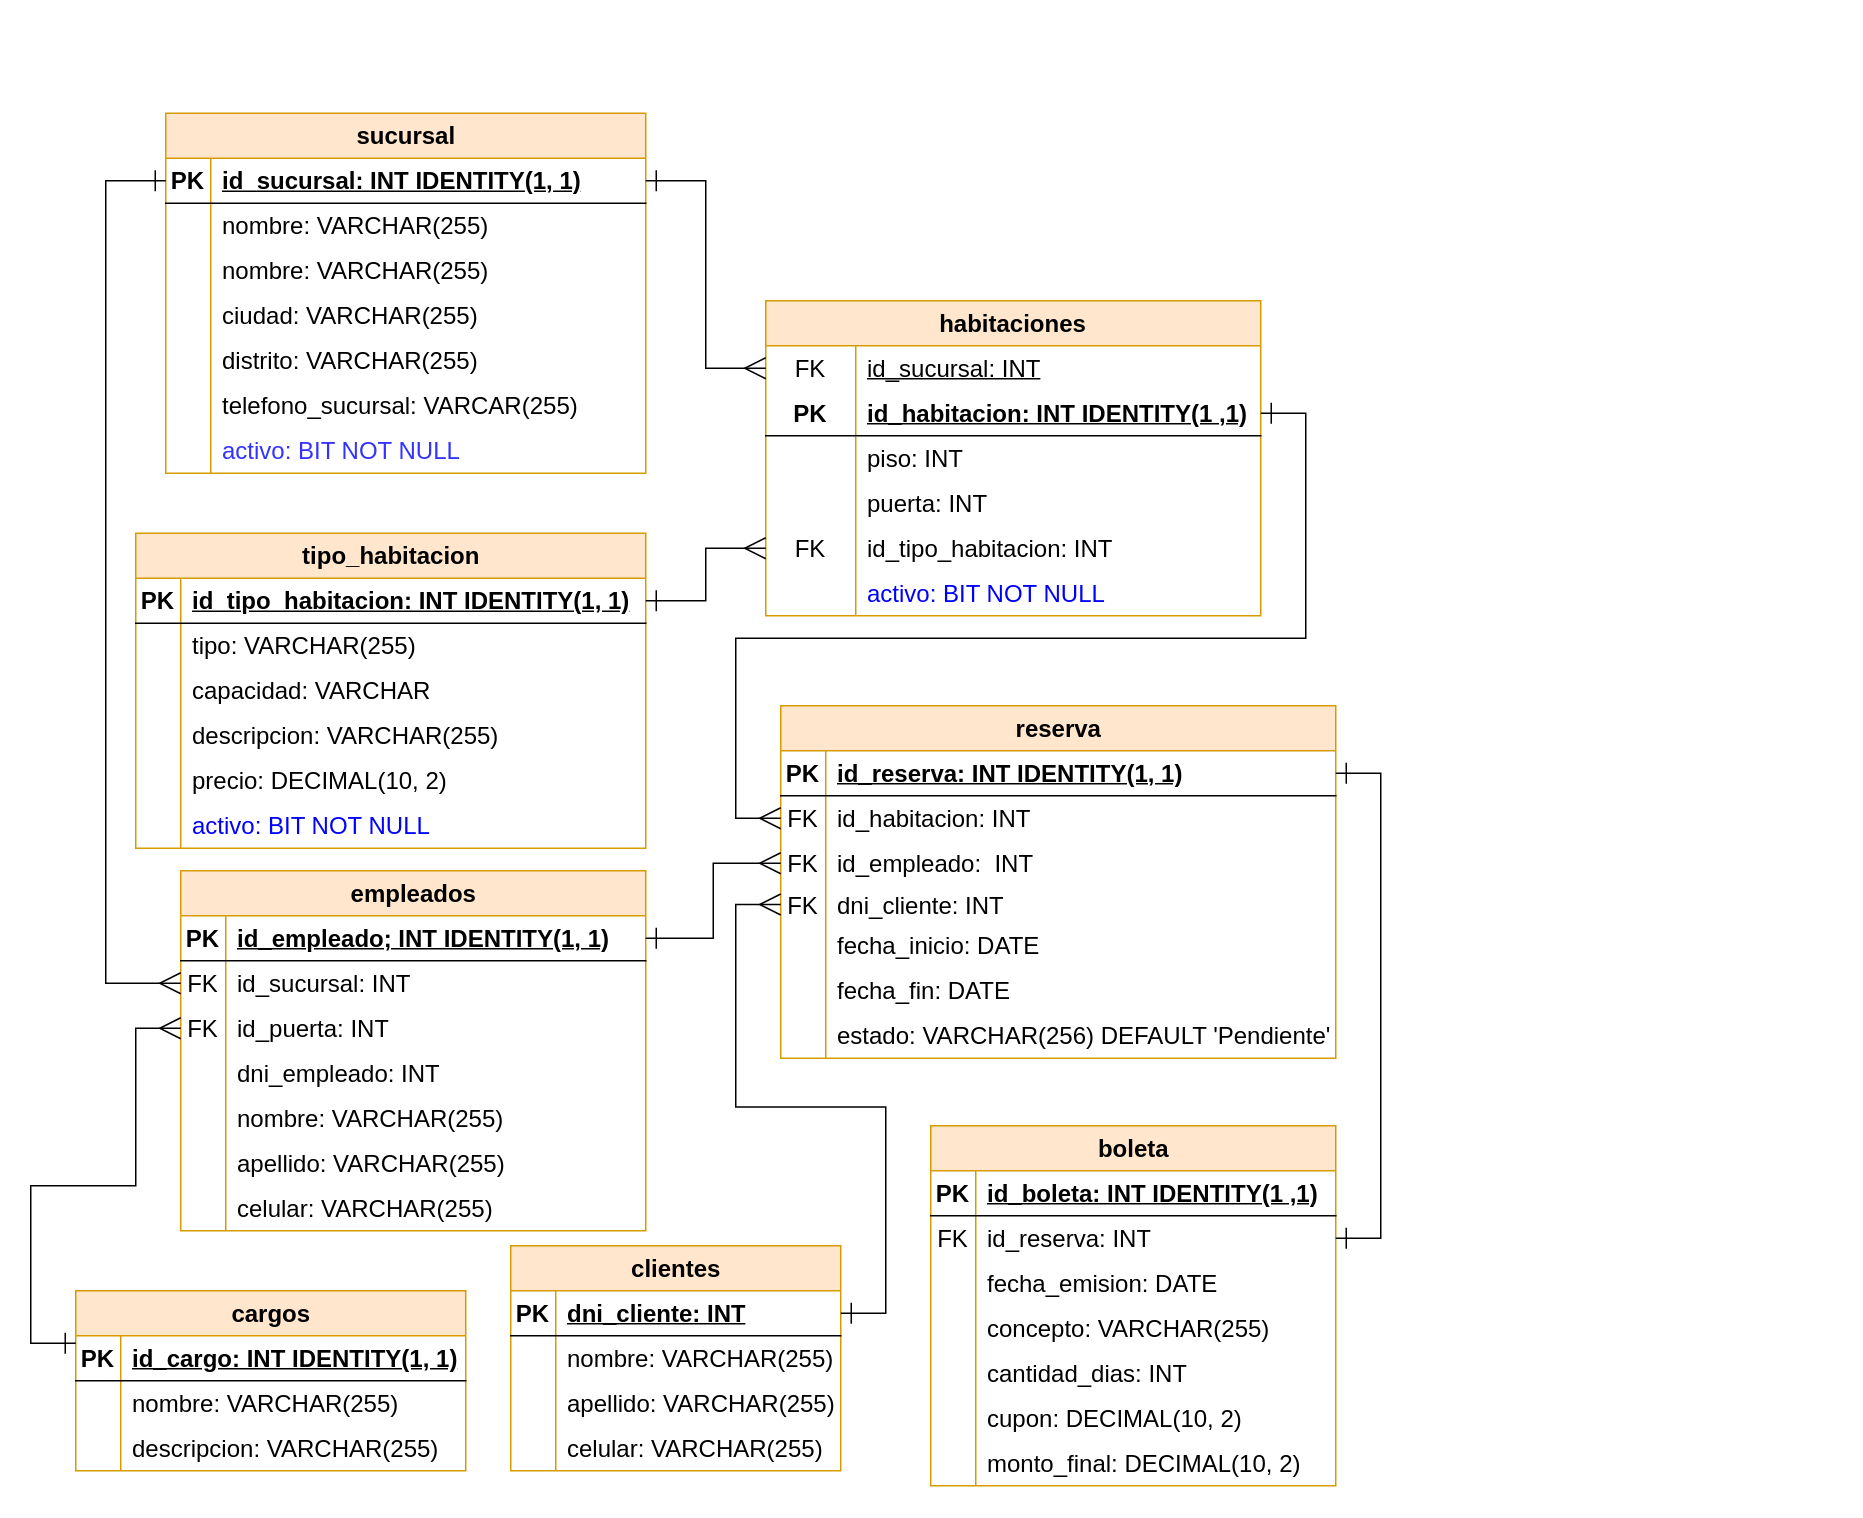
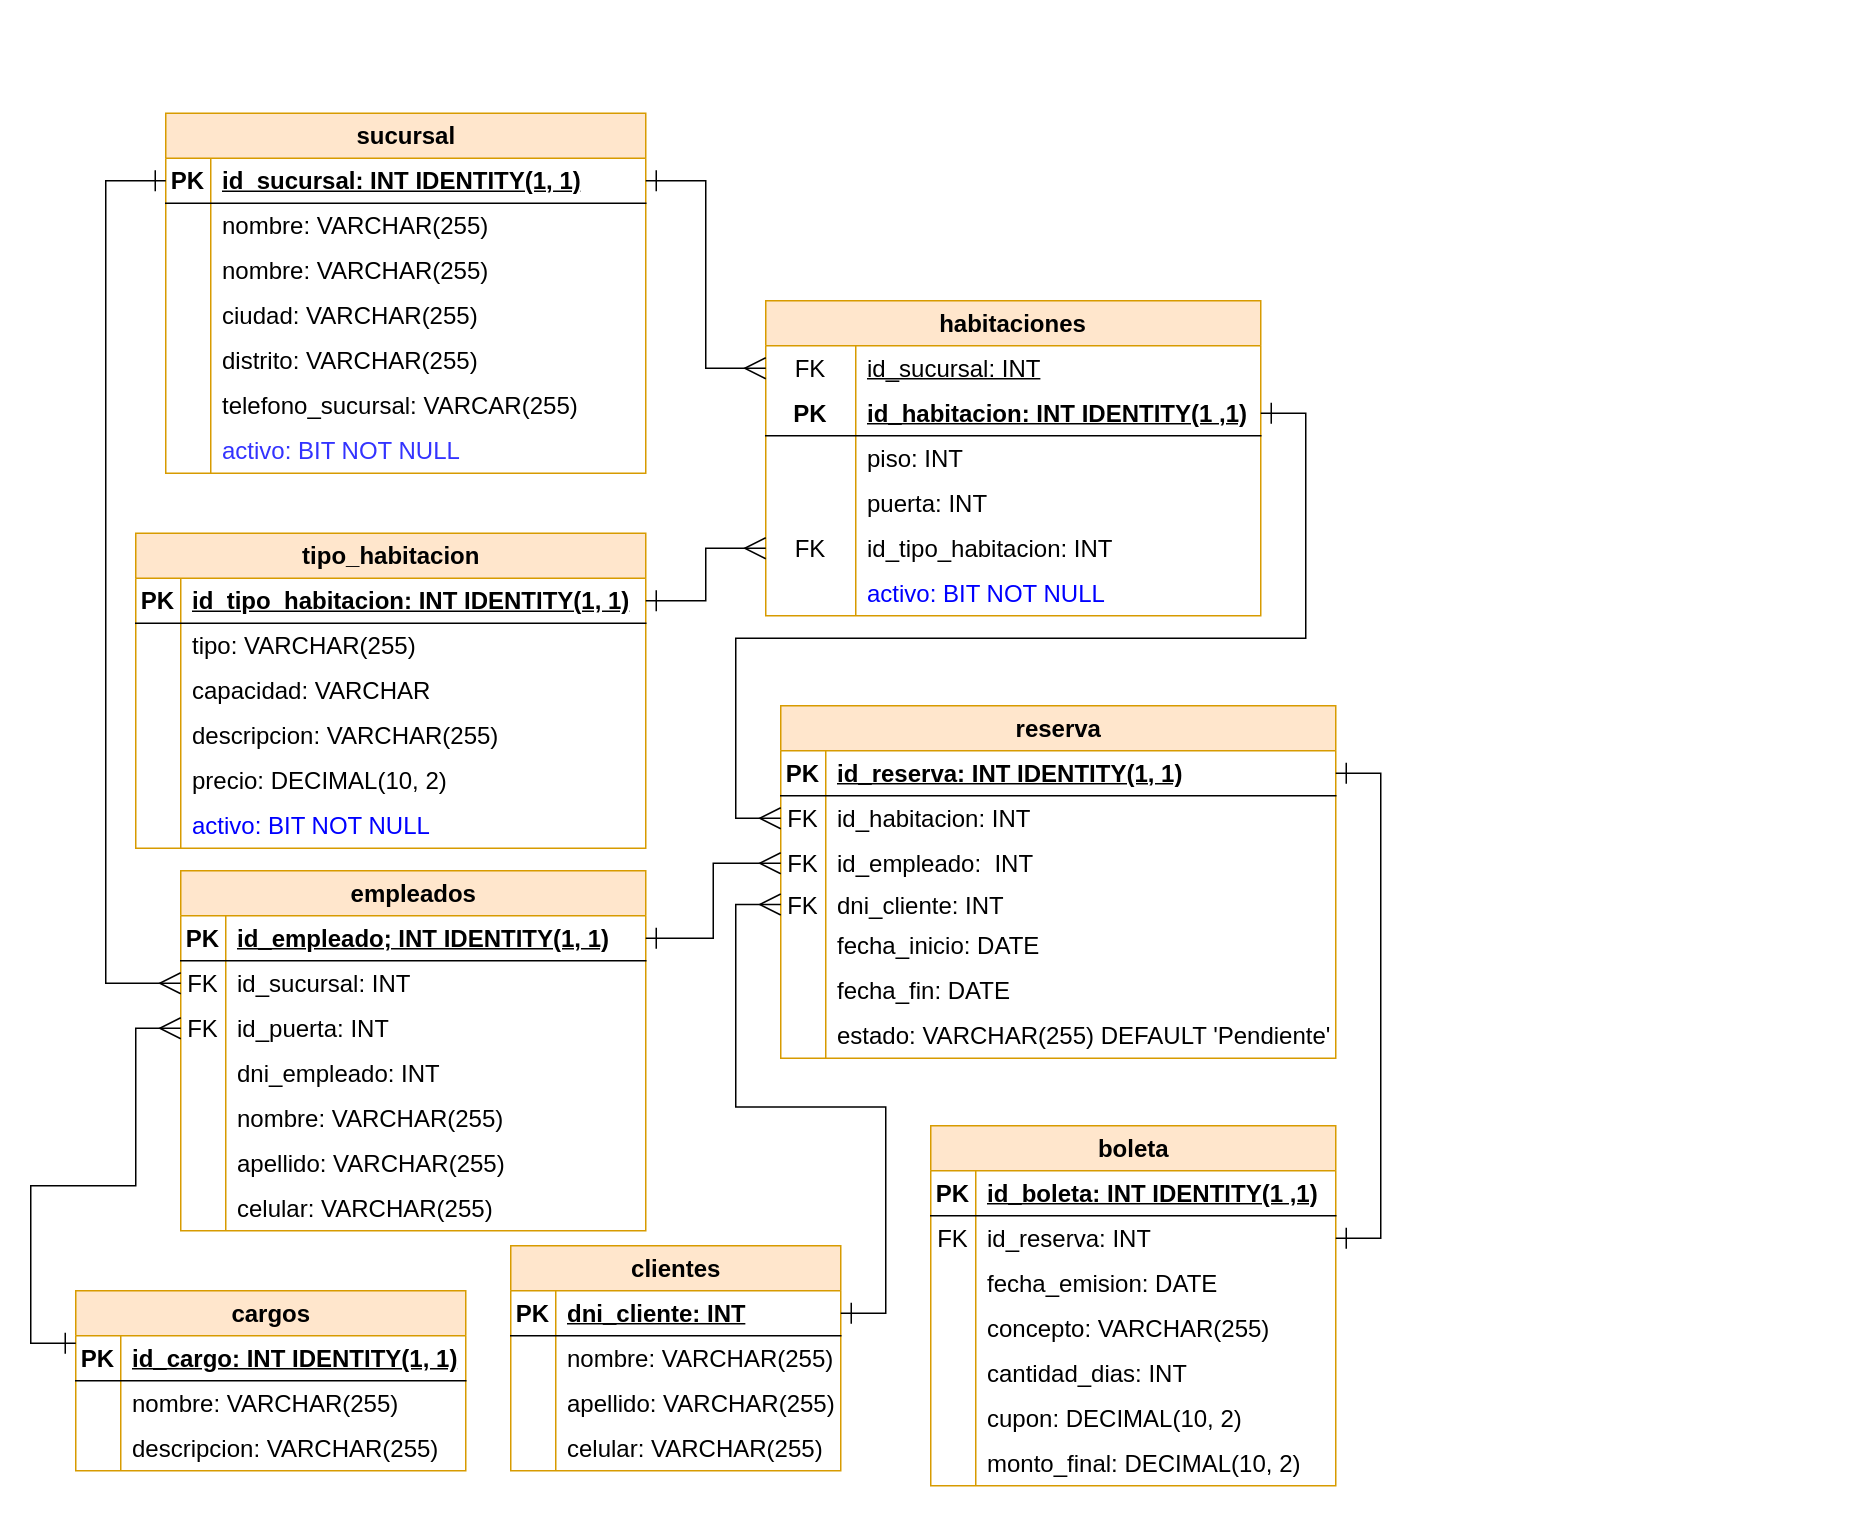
(1085, 1036) -> (1085, 1036)
